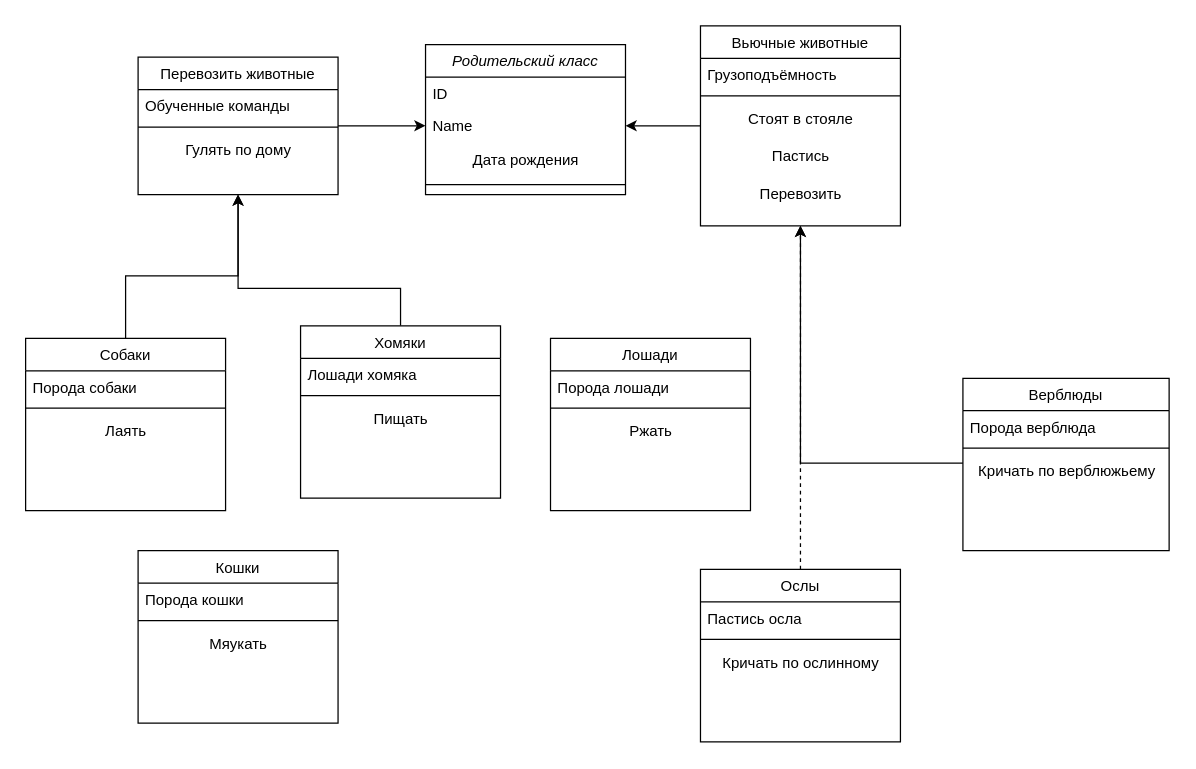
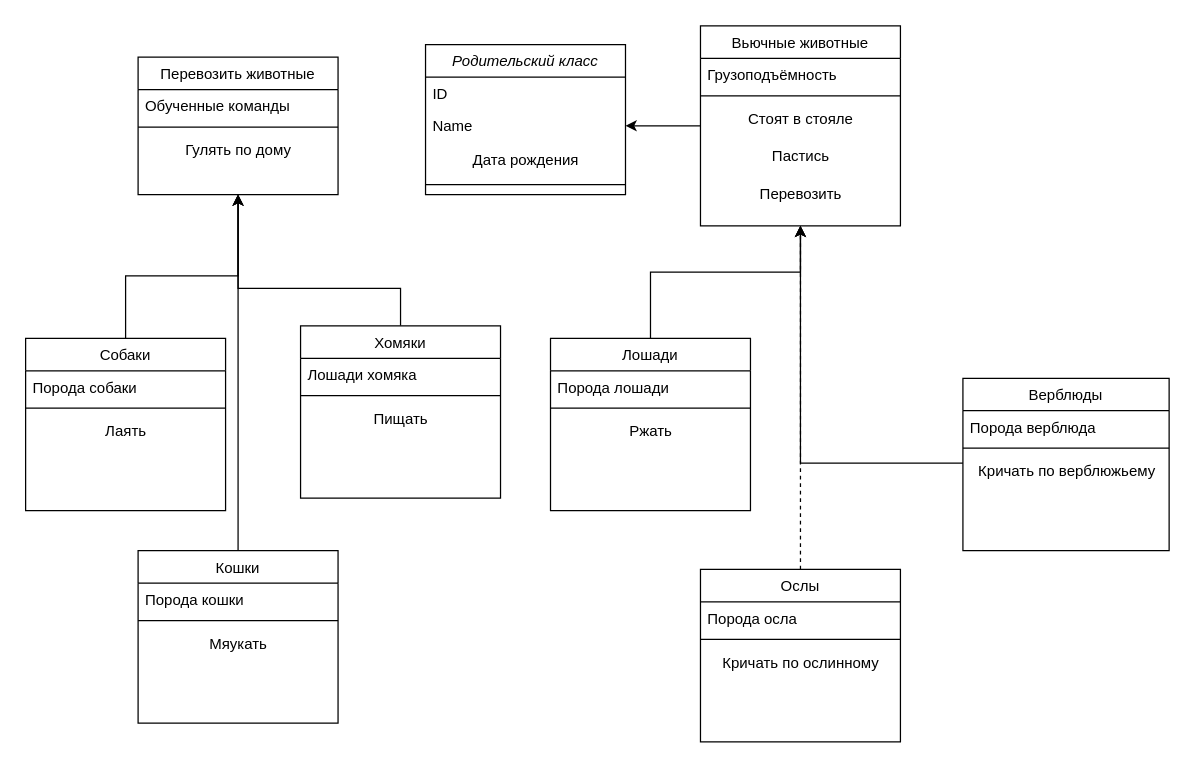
(378, 126) -> none
none -> (691, 272)
none -> (238, 420)
(756, 619) -> (752, 619)
